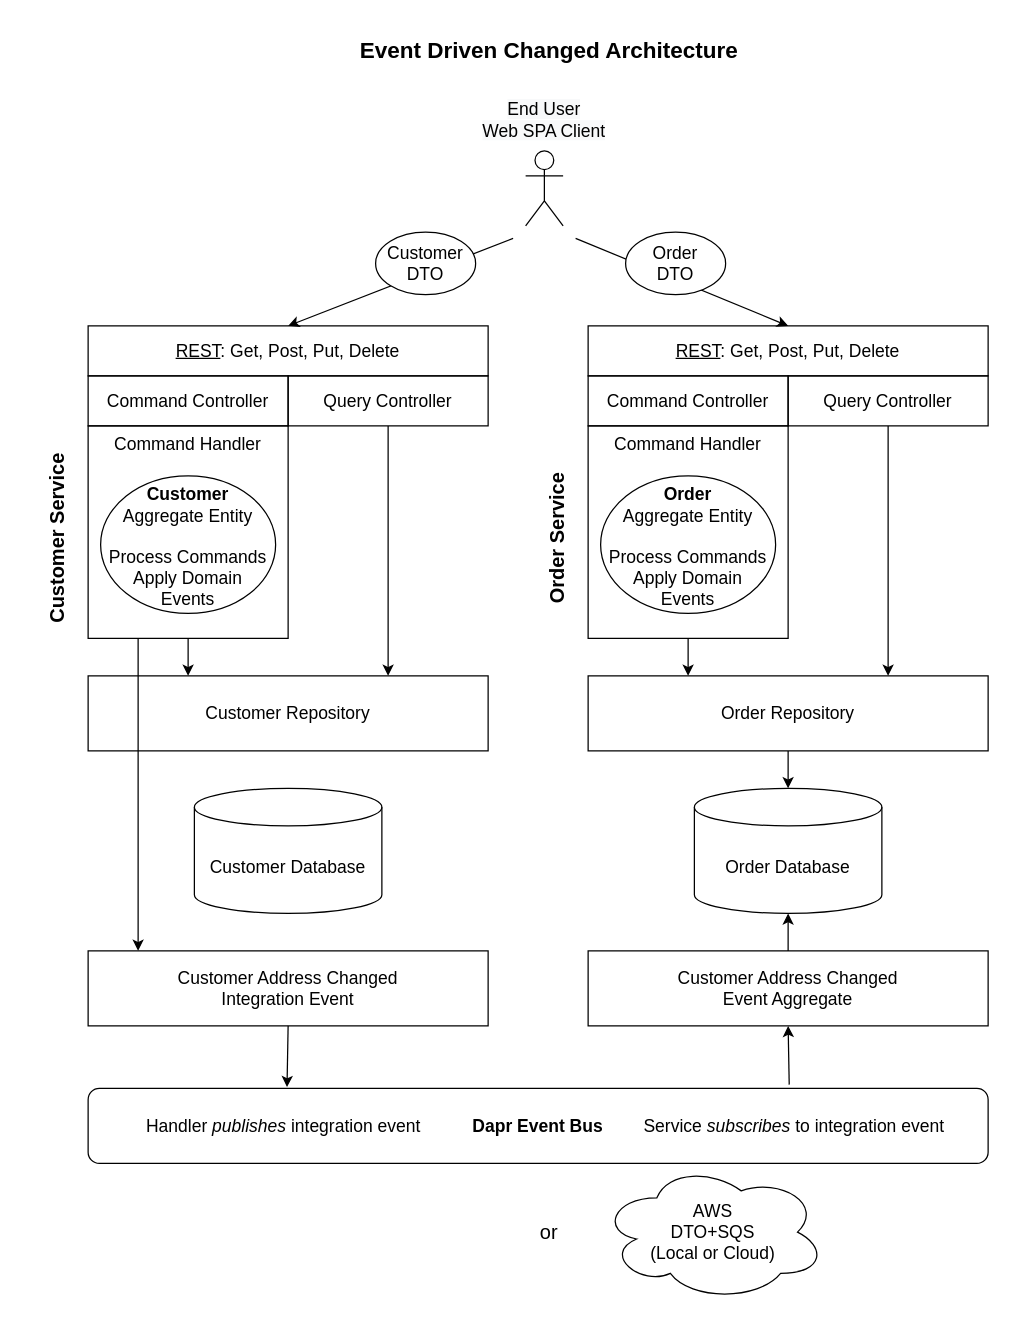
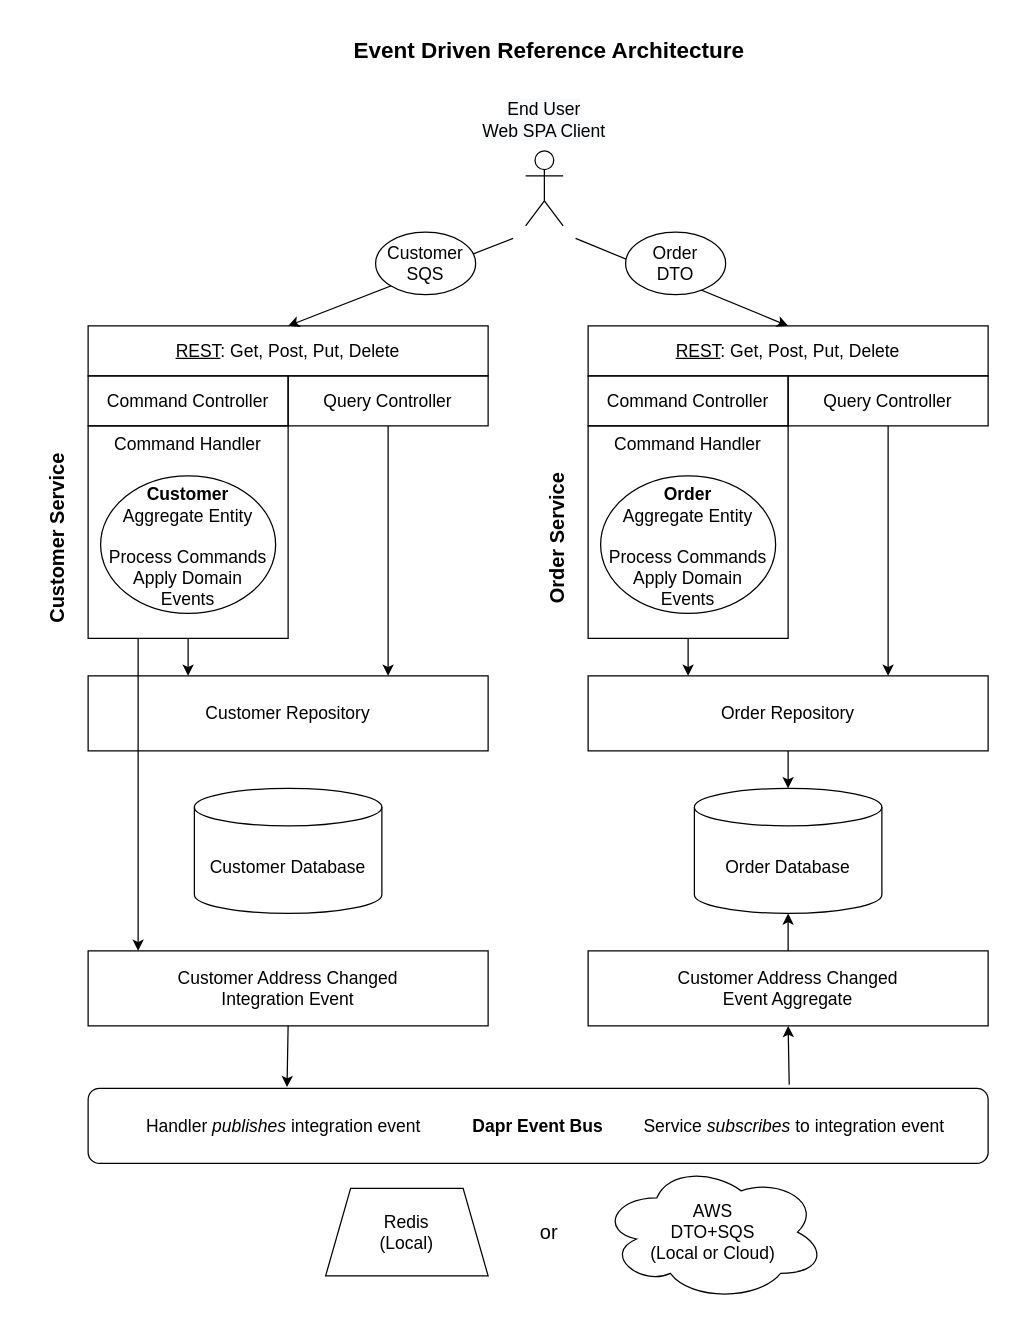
(549, 51) -> (549, 51)
(426, 263) -> (426, 263)
none -> (407, 1232)
